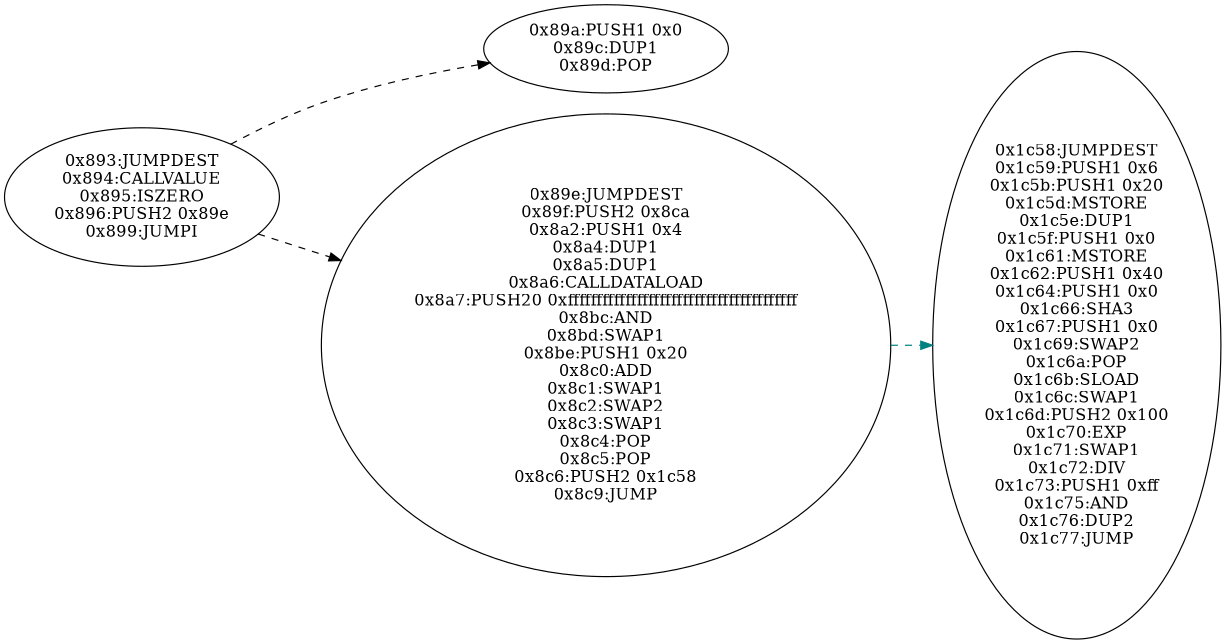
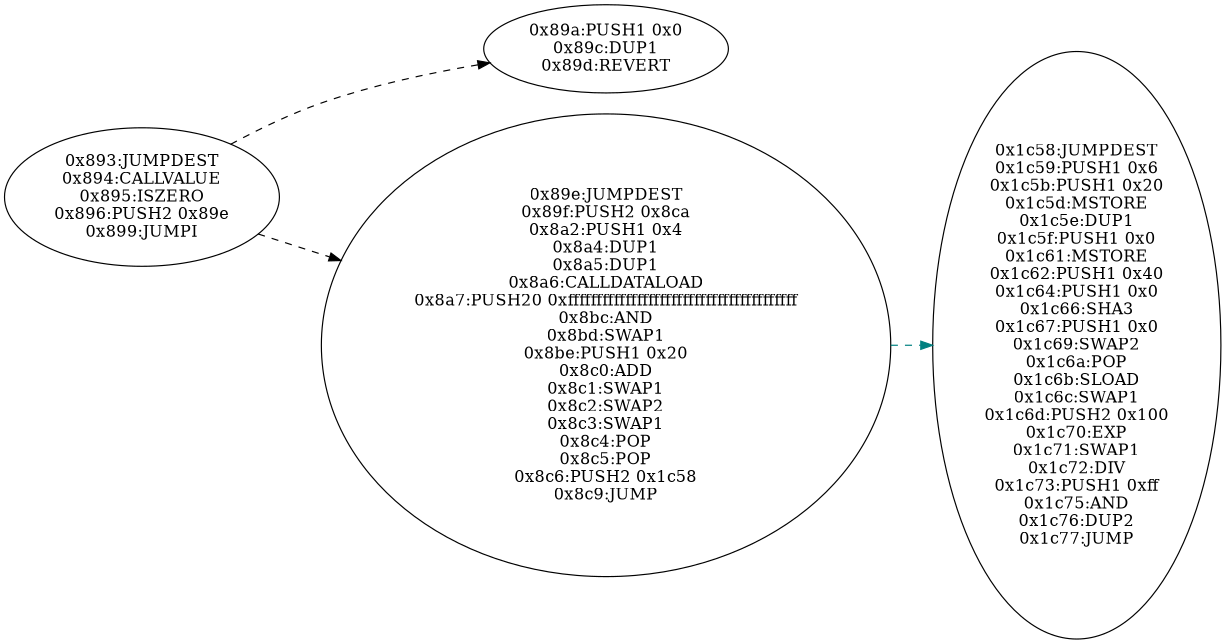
(606, 49) -> (606, 49)
